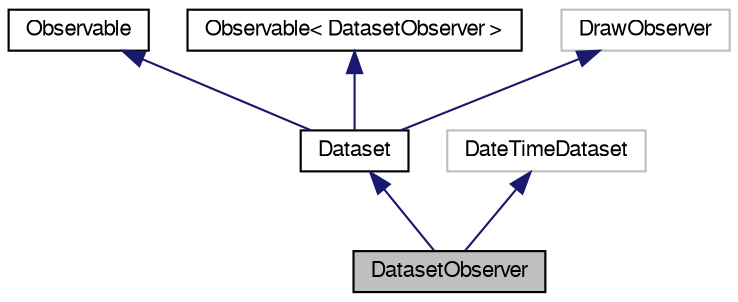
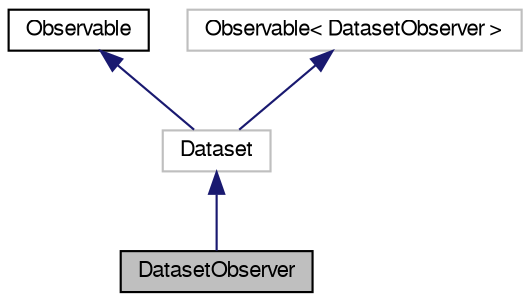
(355, 30) -> (355, 30)
(646, 30) -> none
(355, 151) -> (217, 151)
(546, 151) -> none
